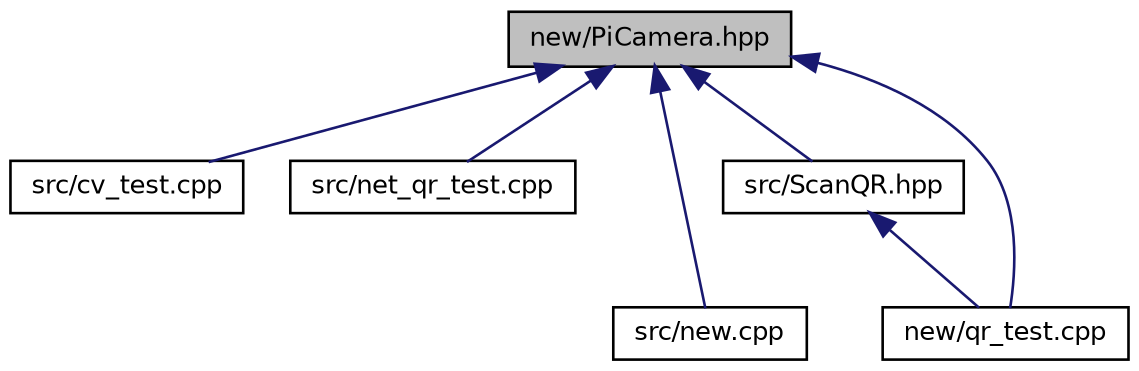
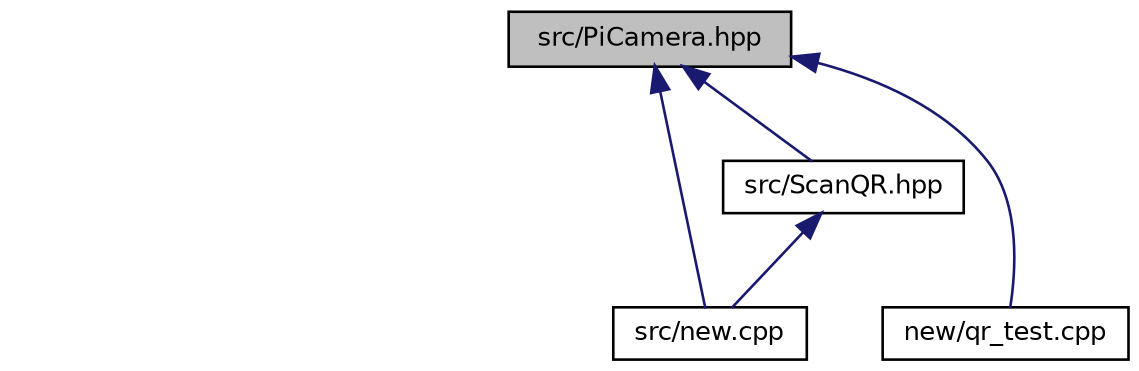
(650, 39) -> (650, 39)
(127, 187) -> none
(433, 187) -> none
(934, 269) -> (767, 270)
